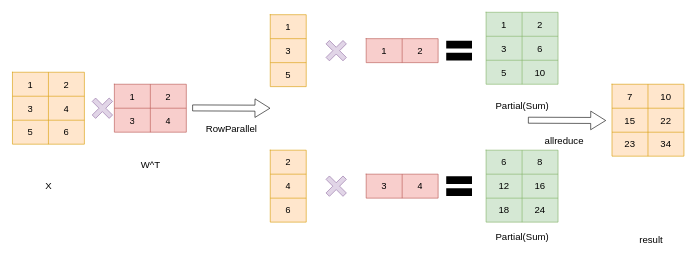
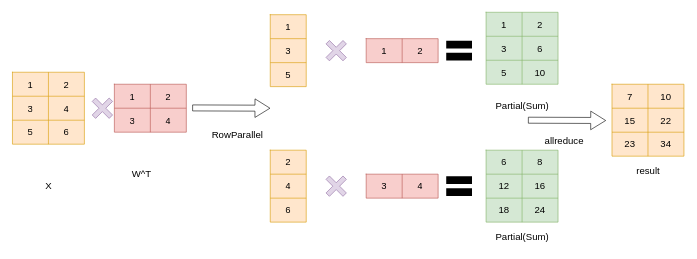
(231, 129) -> (237, 135)
(150, 165) -> (141, 174)
(651, 240) -> (648, 171)
